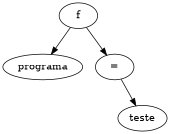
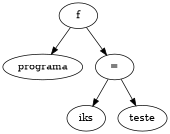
none -> (86, 118)
